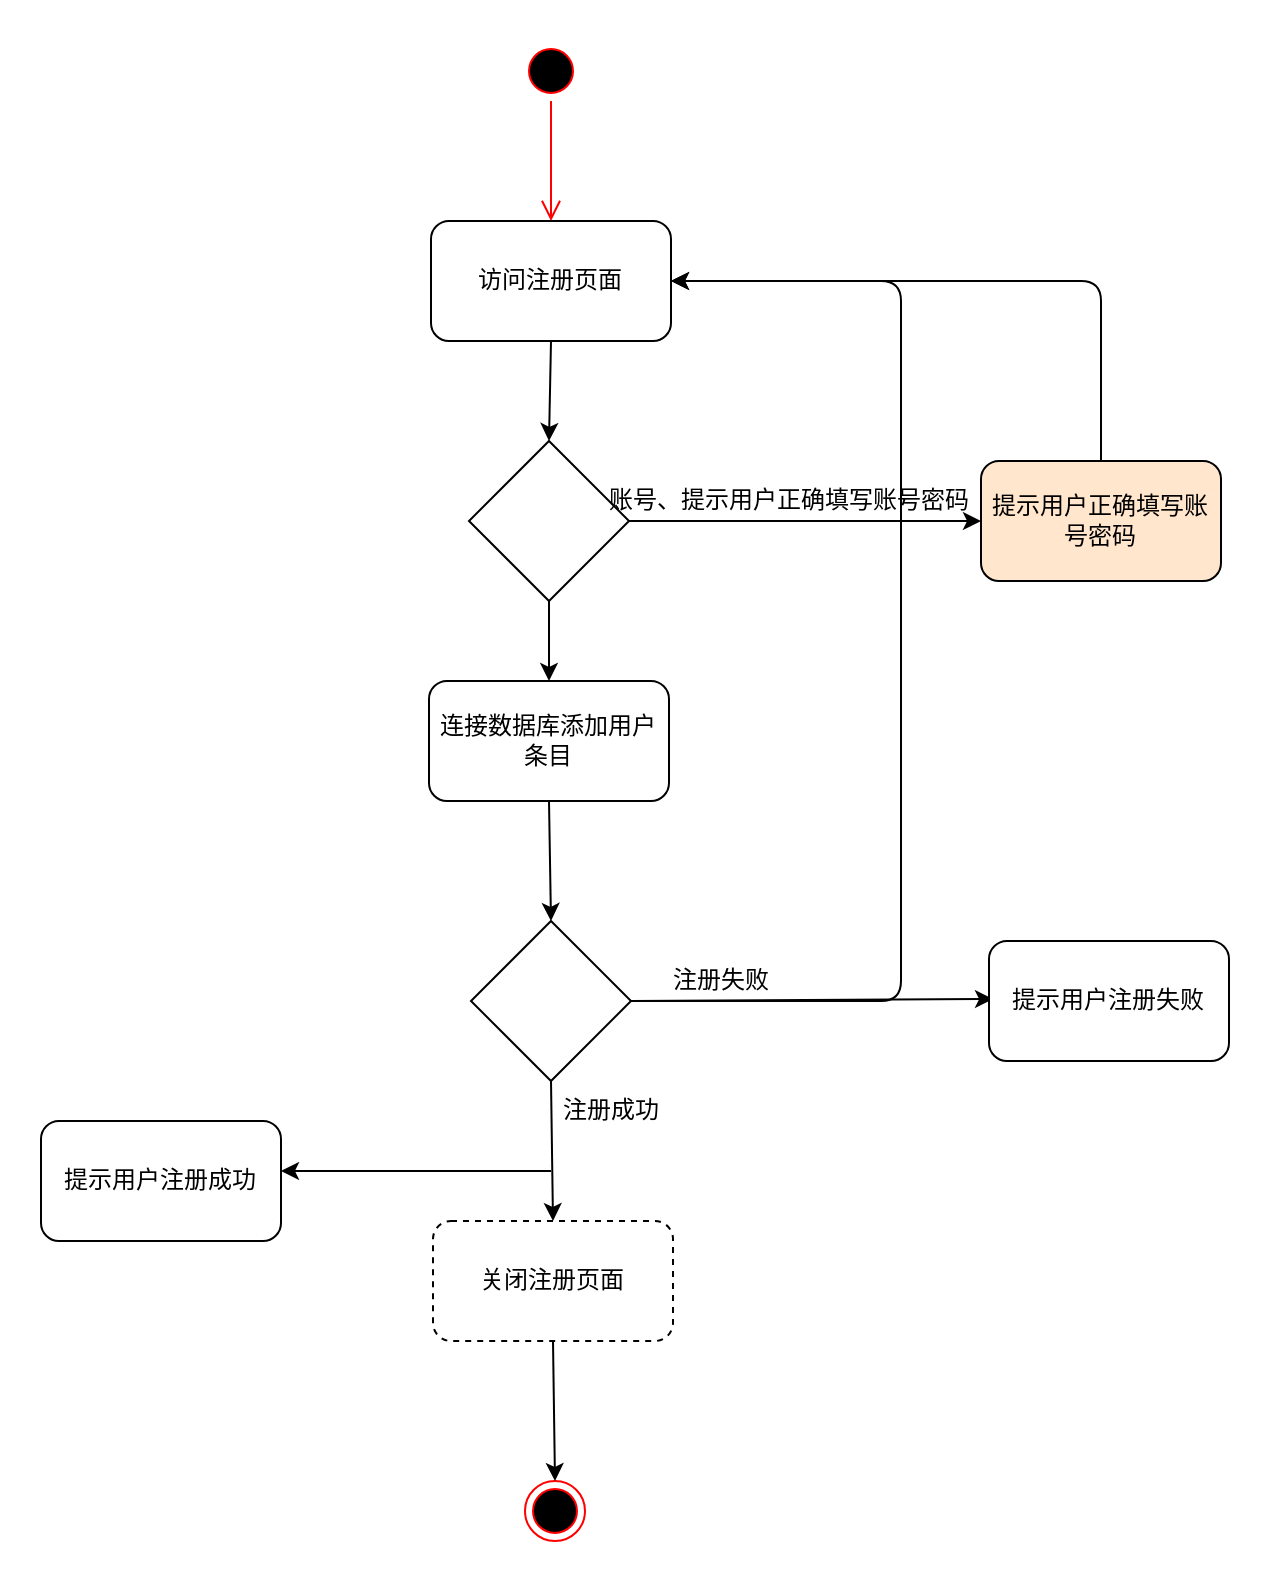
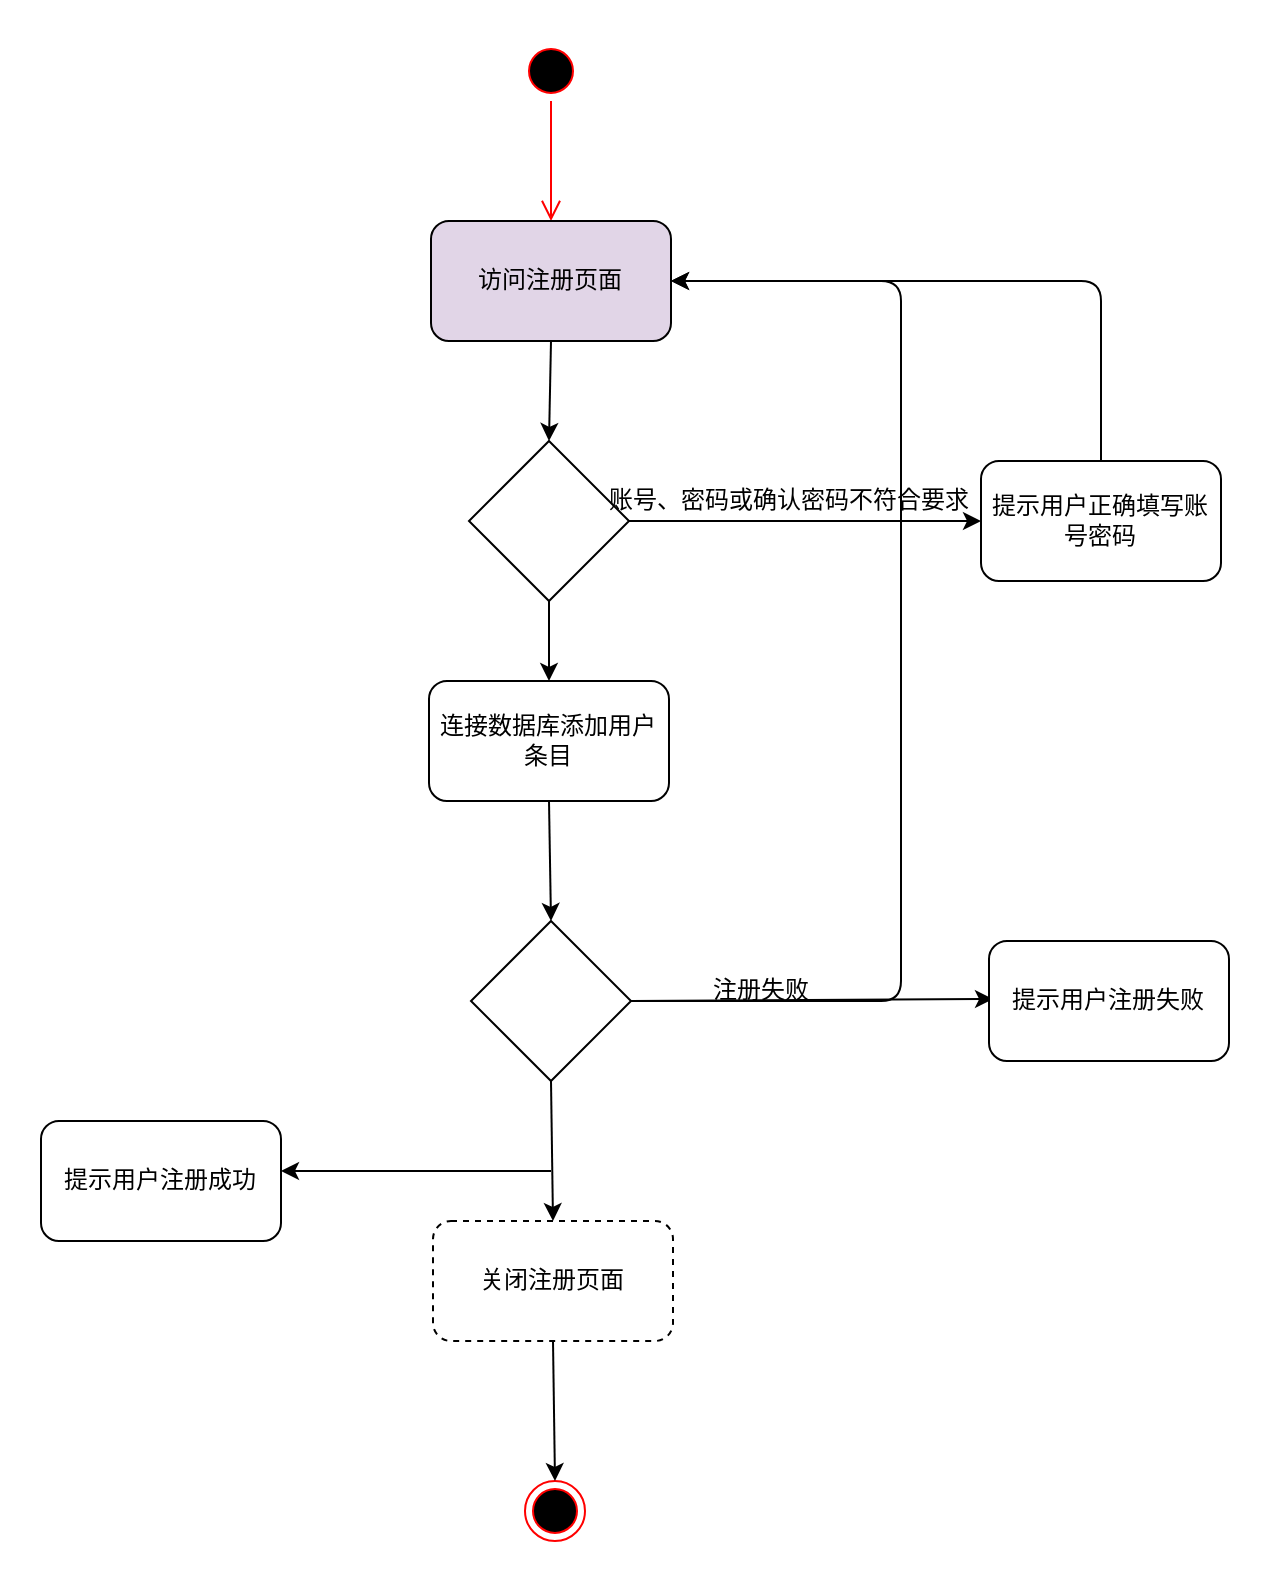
(551, 281) -> (551, 281)
(790, 501) -> (790, 501)
(1101, 521) -> (1101, 521)
(721, 981) -> (761, 991)
(611, 1111) -> none
